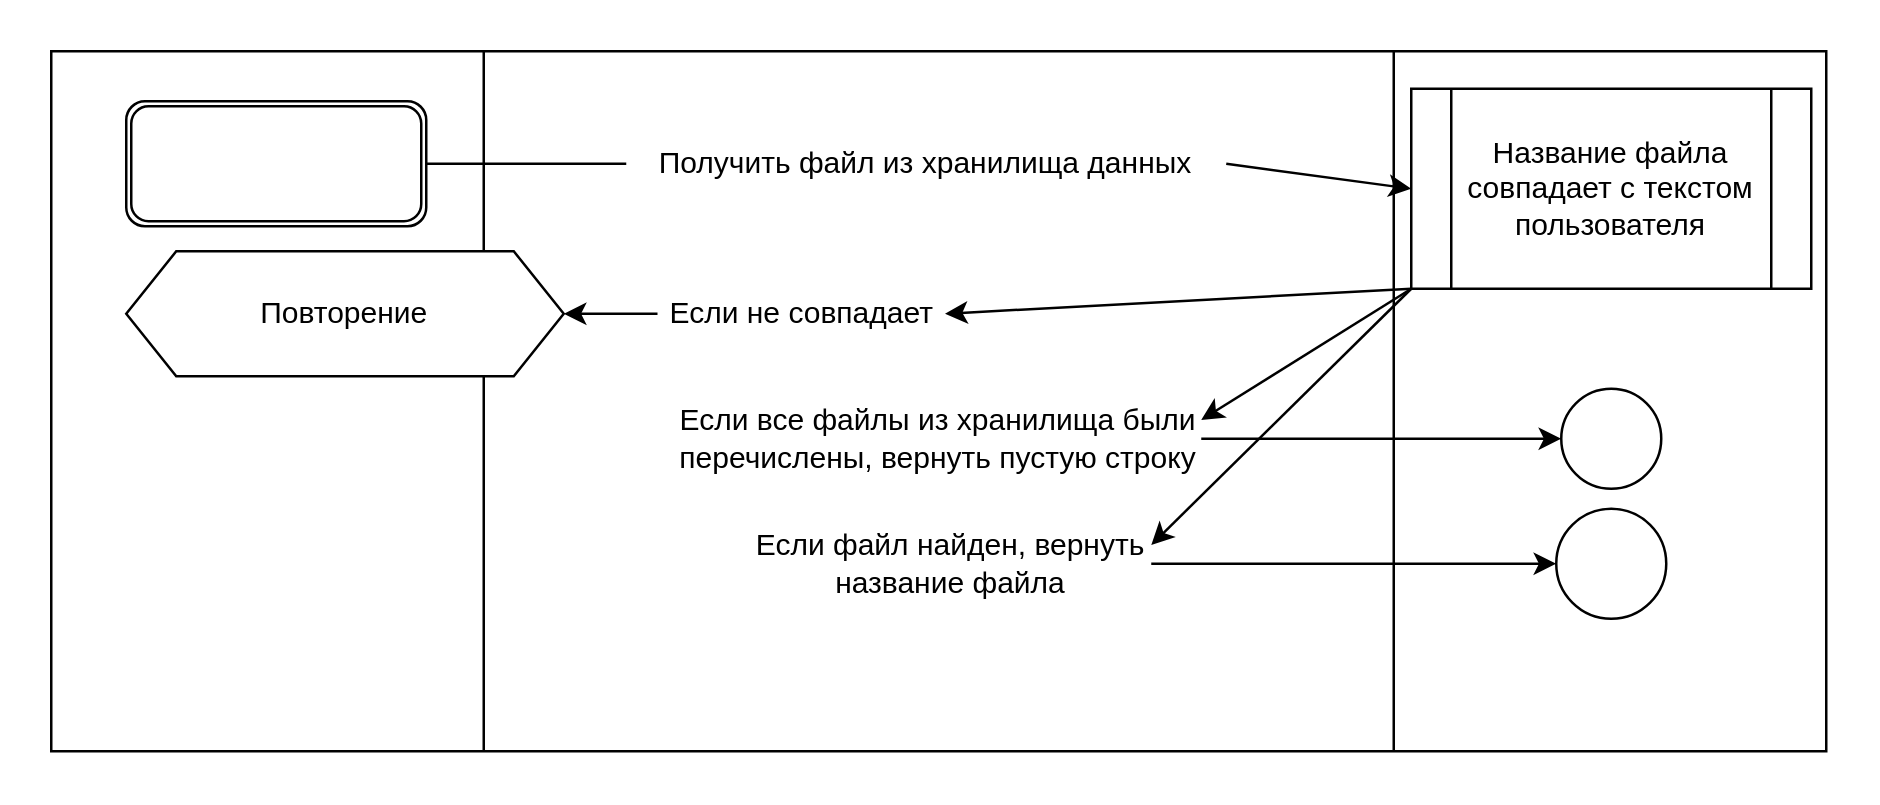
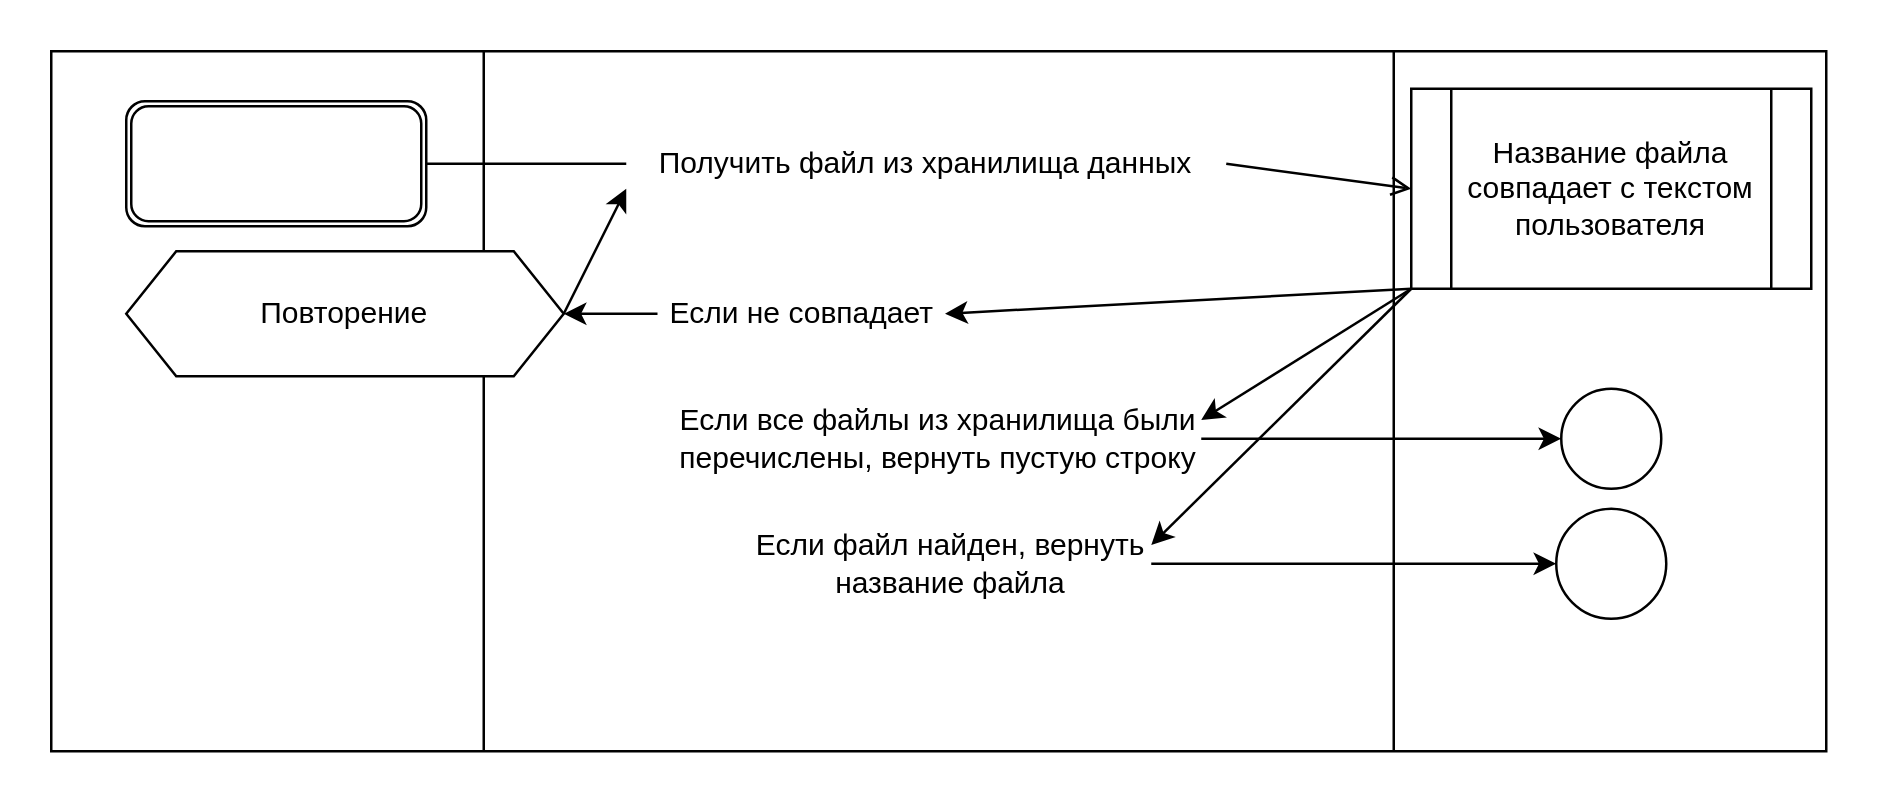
(1360, 182) -> (1400, 187)
none -> (591, 259)
